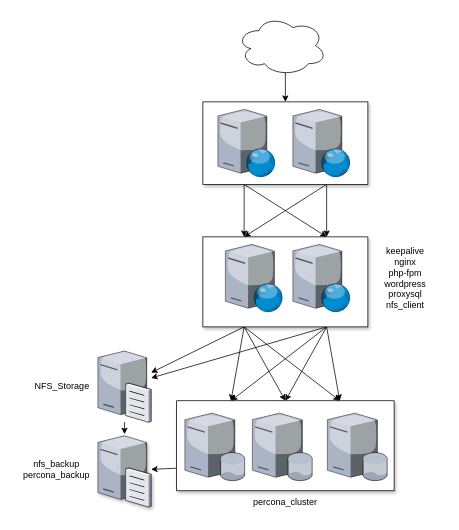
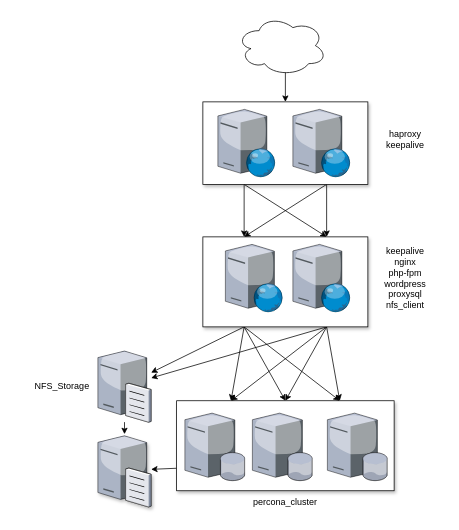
none -> (405, 139)
(57, 469) -> none
